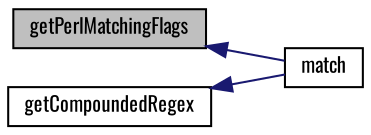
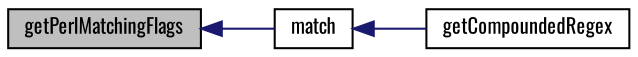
(258, 79) -> (400, 29)
